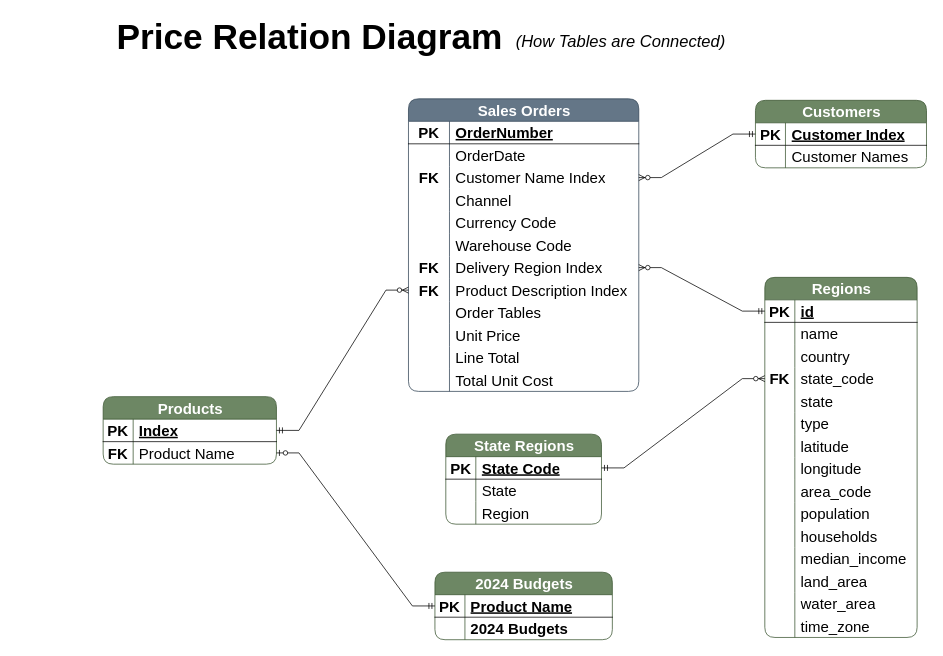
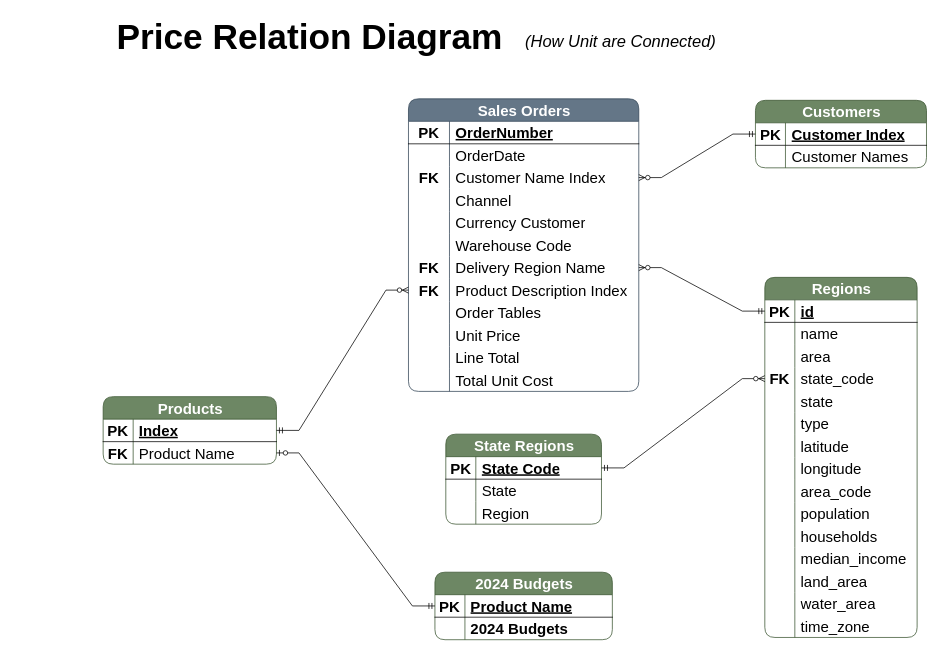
(621, 42) -> (621, 42)
(508, 222) -> (525, 222)
(534, 267) -> (530, 267)
(830, 356) -> (817, 356)
